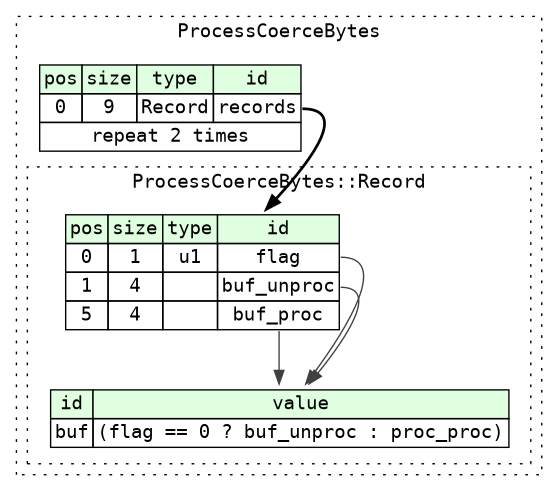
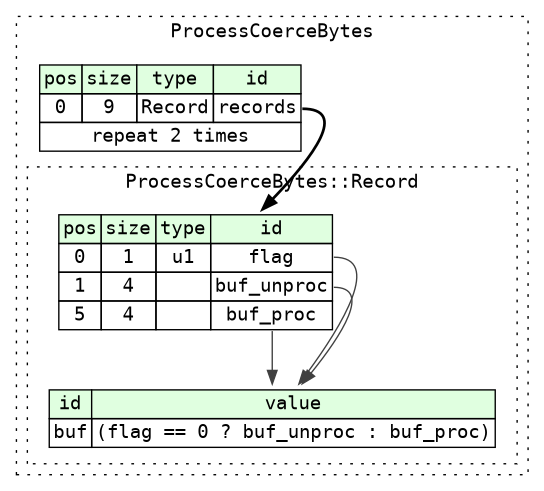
(301, 432) -> (293, 432)
